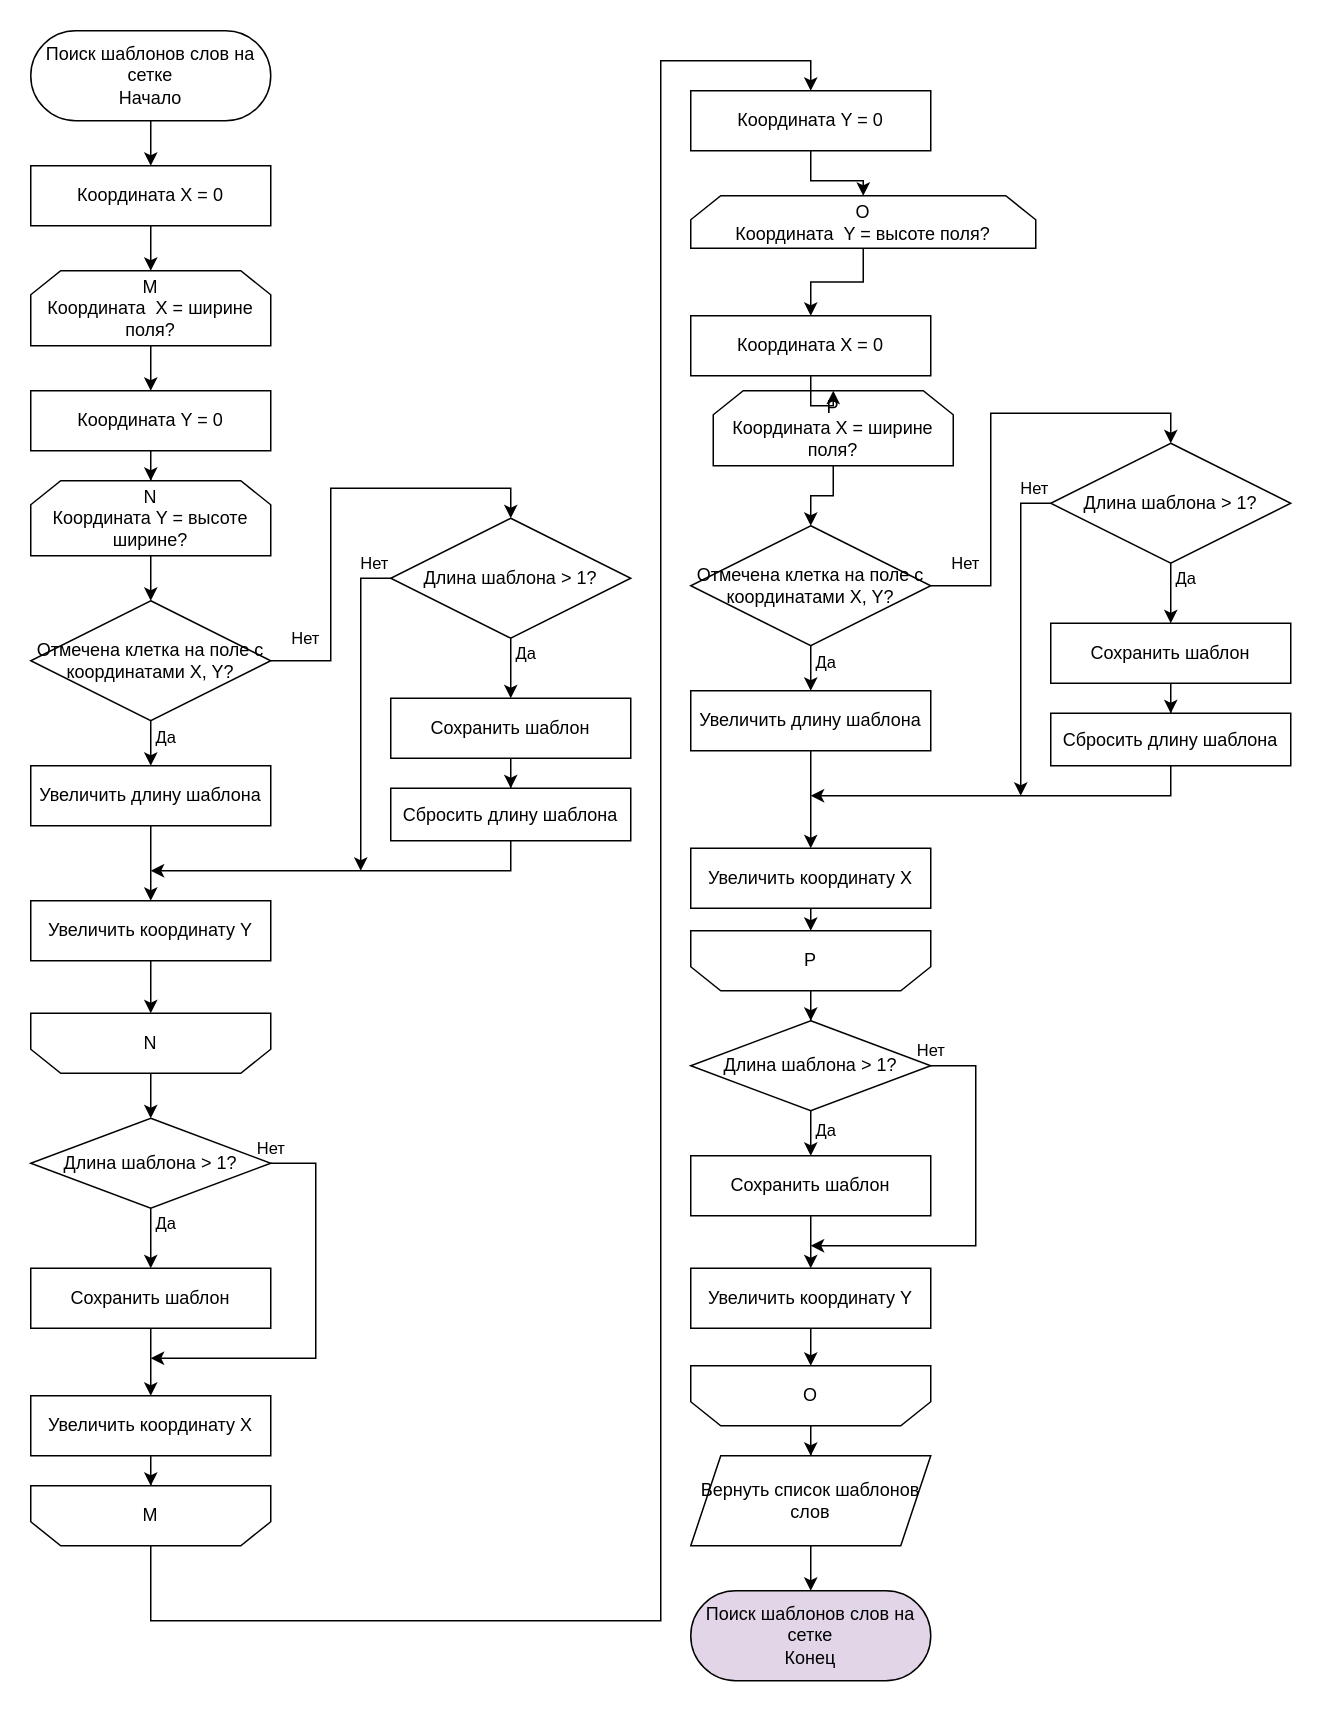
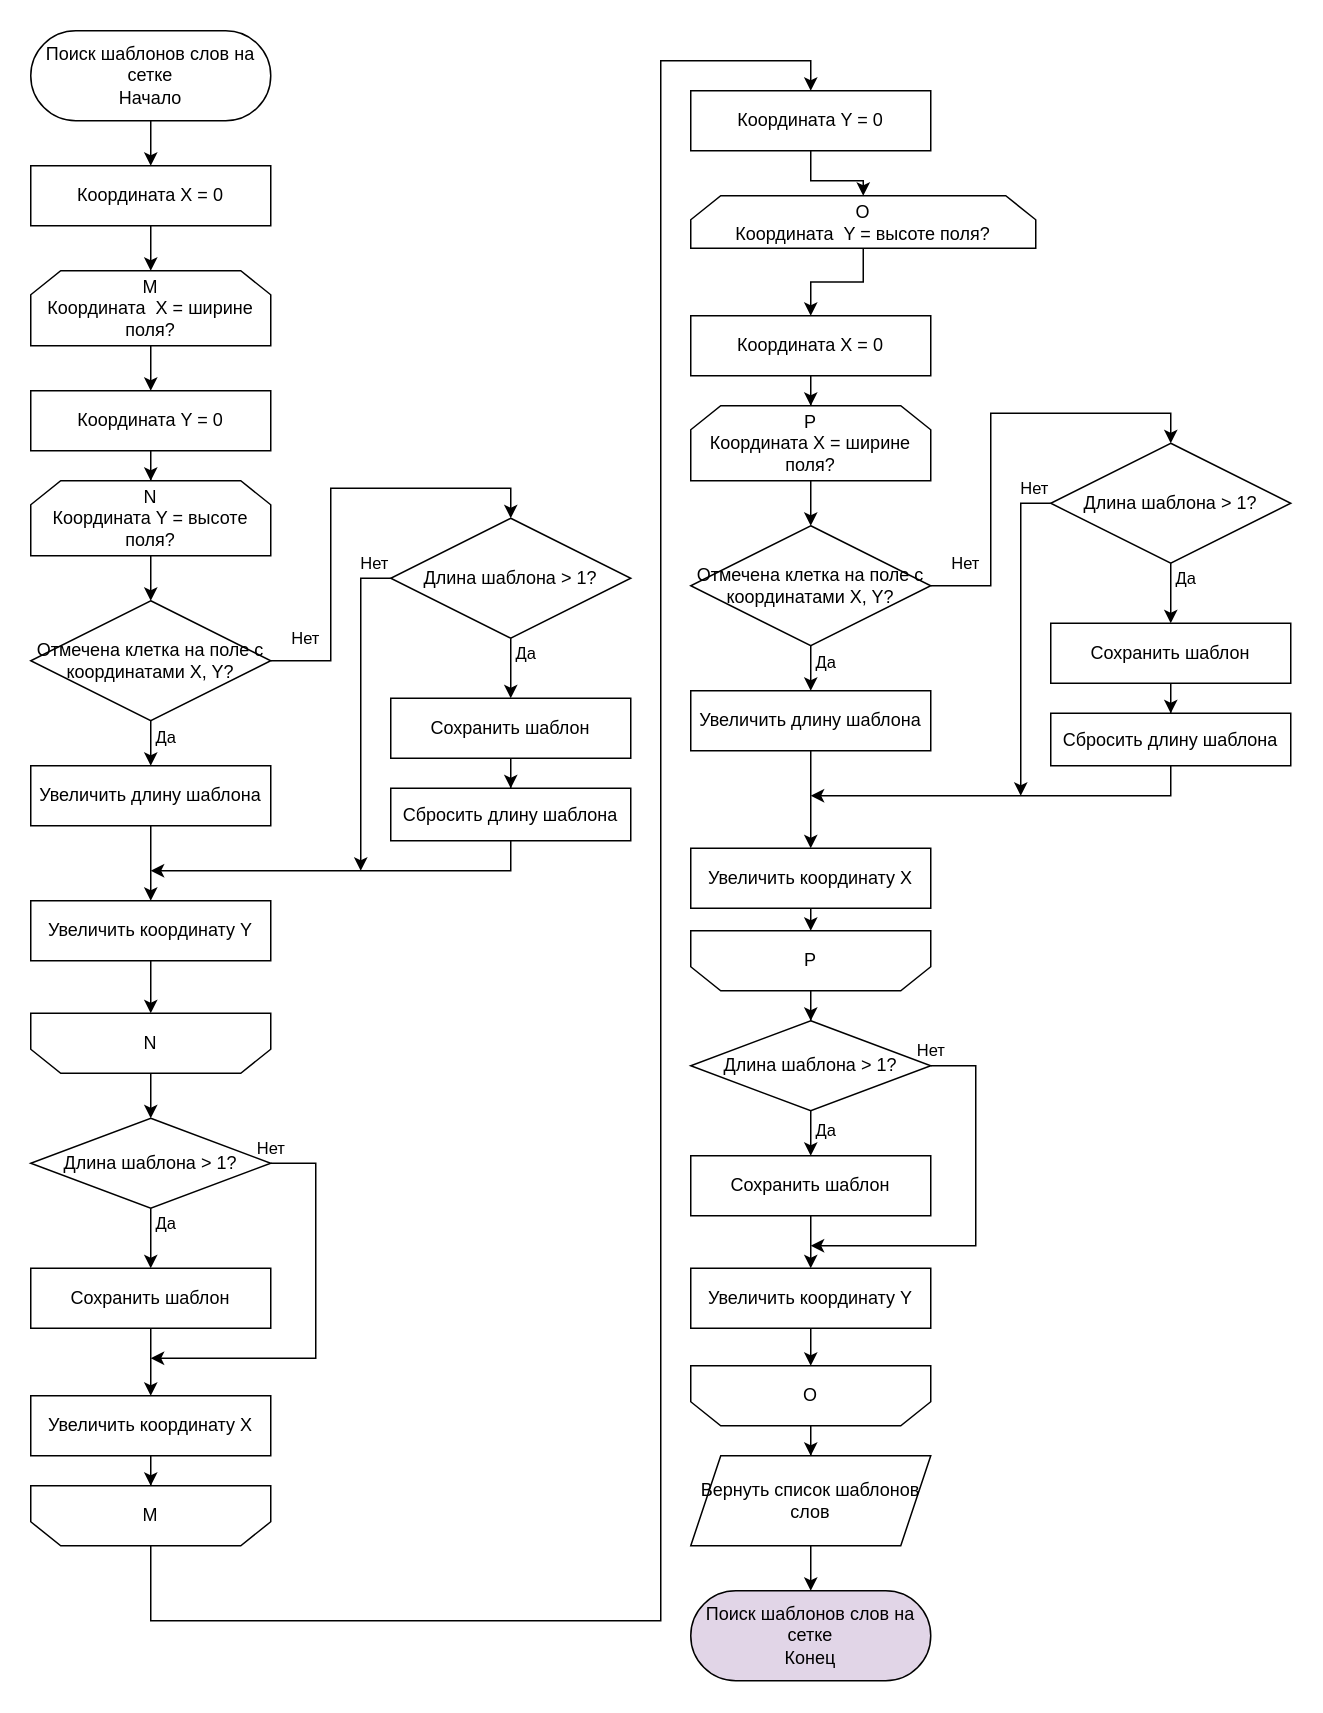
(833, 428) -> (811, 443)
(151, 518) -> (151, 518)
